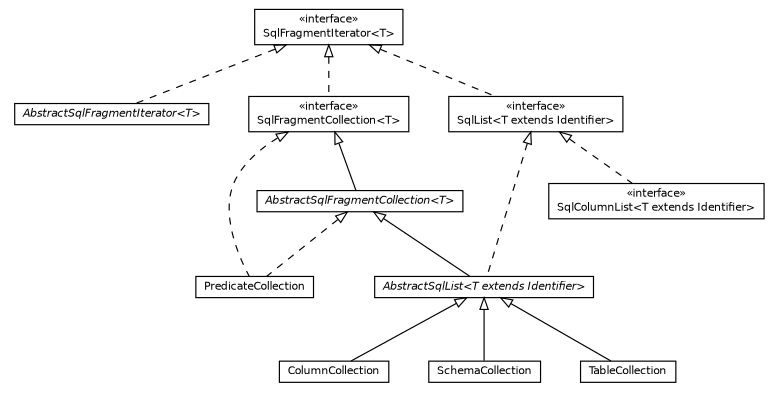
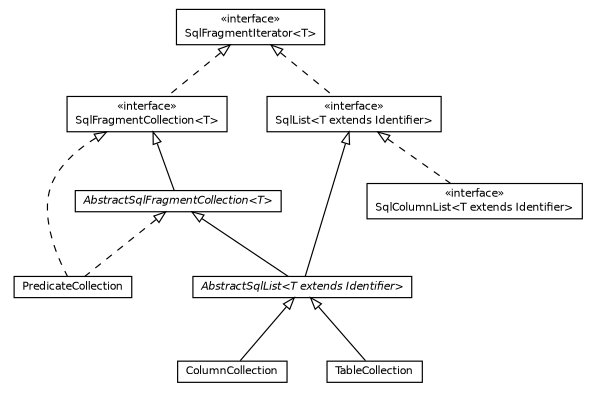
(111, 114) -> none
(507, 210) -> (325, 210)
(484, 372) -> none
